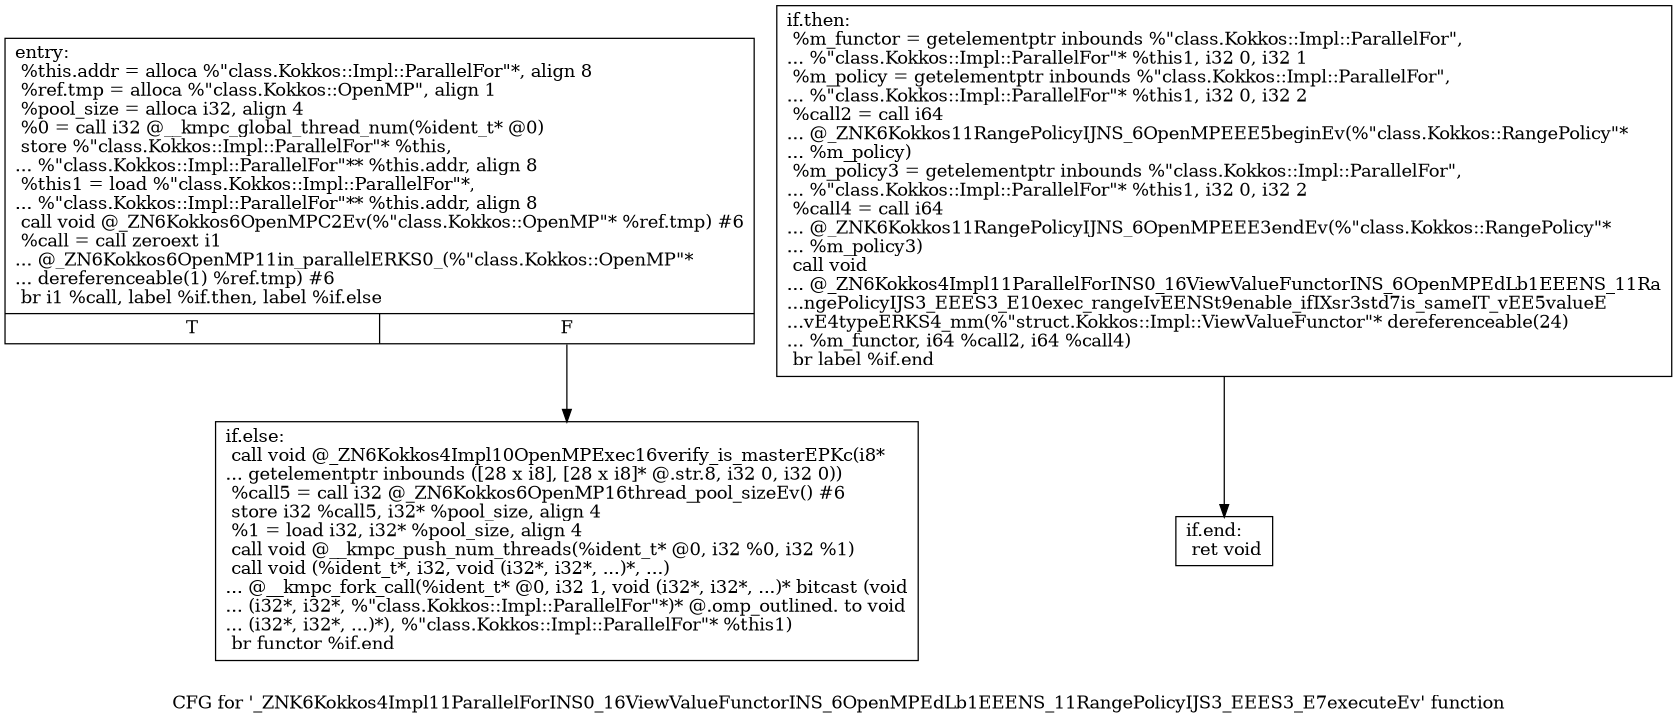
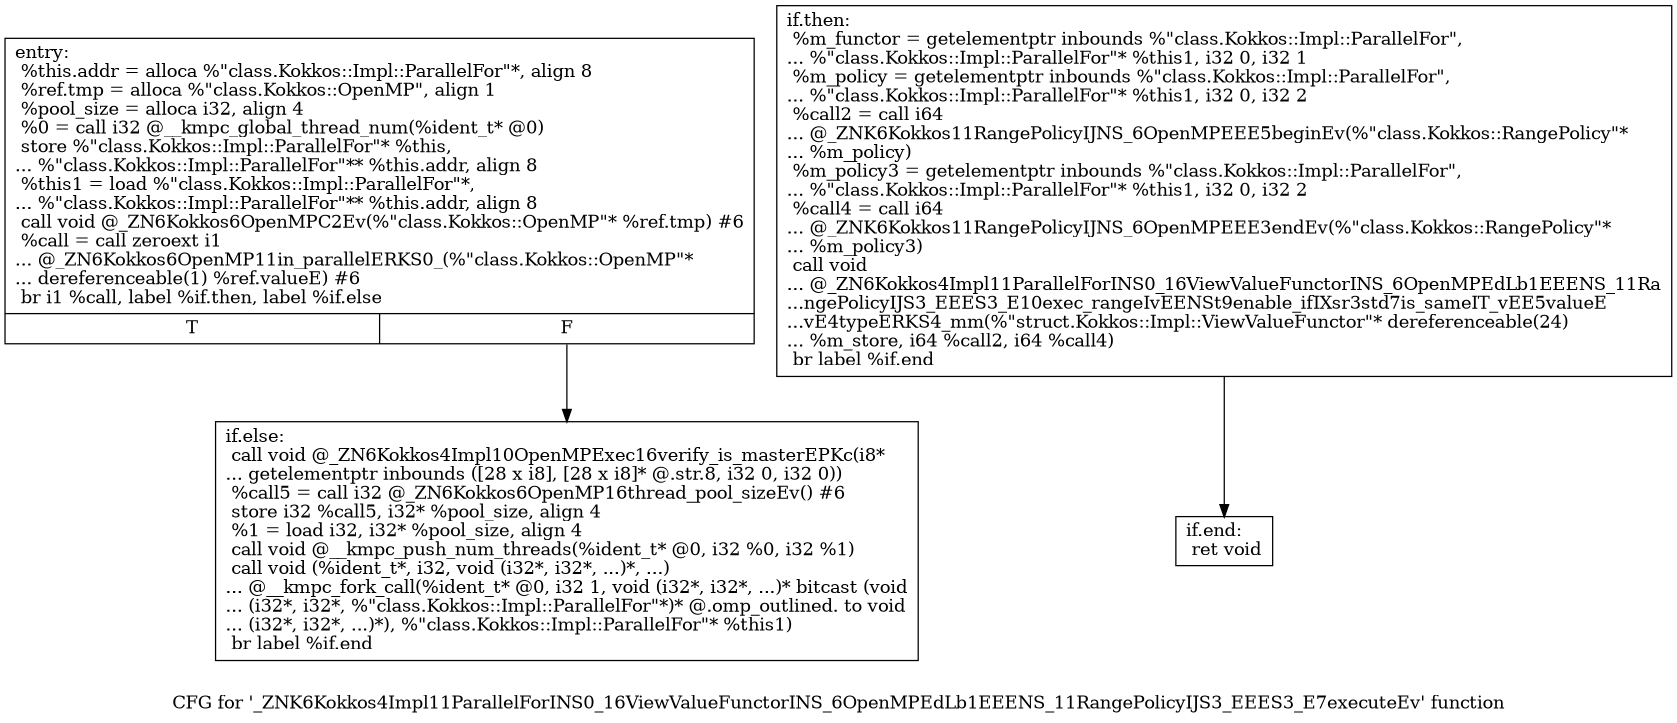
(175, 279) -> (188, 279)
(959, 341) -> (951, 341)
(310, 644) -> (300, 644)
